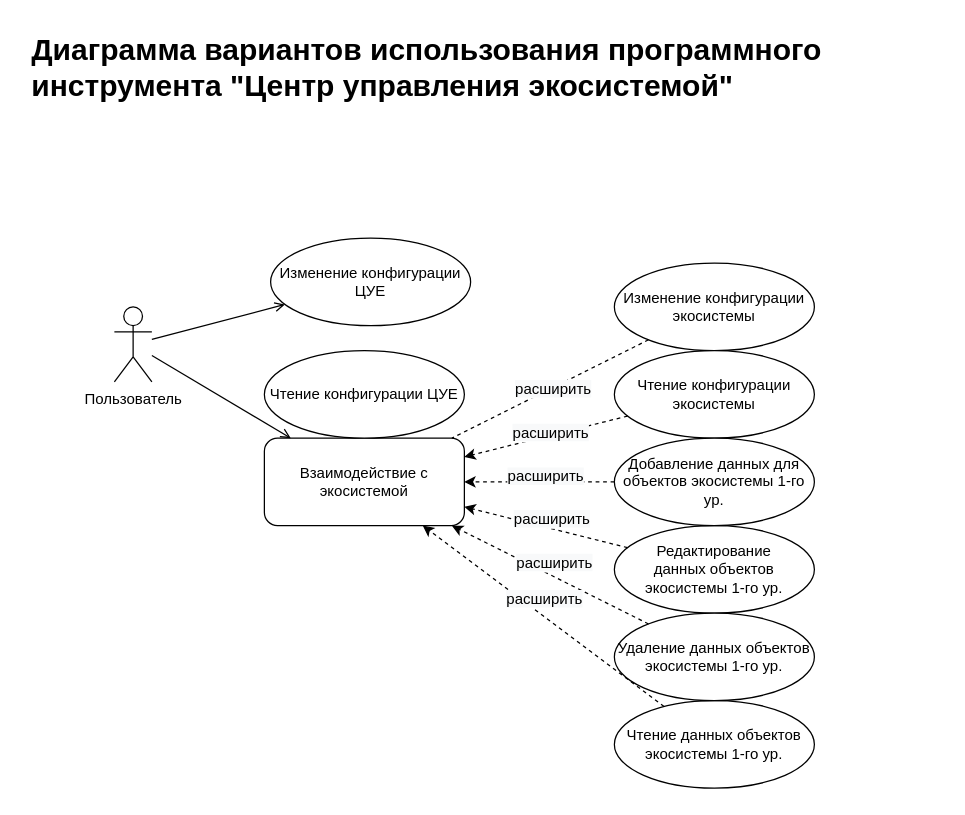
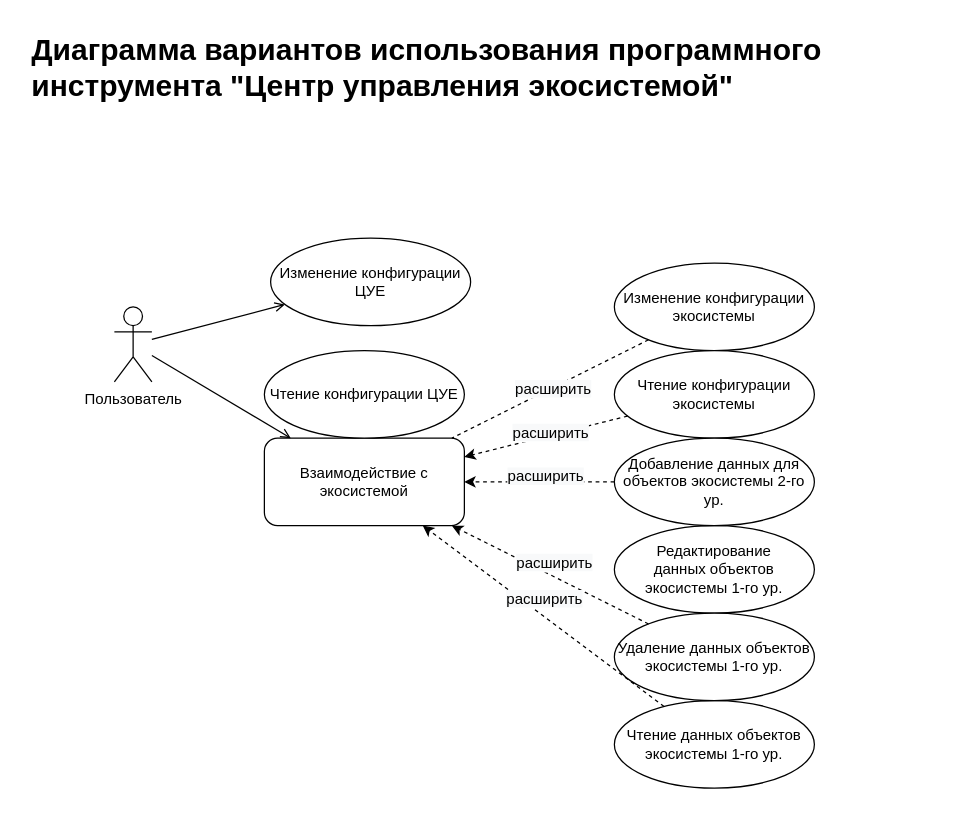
(714, 482) -> (714, 482)
(589, 538) -> none
